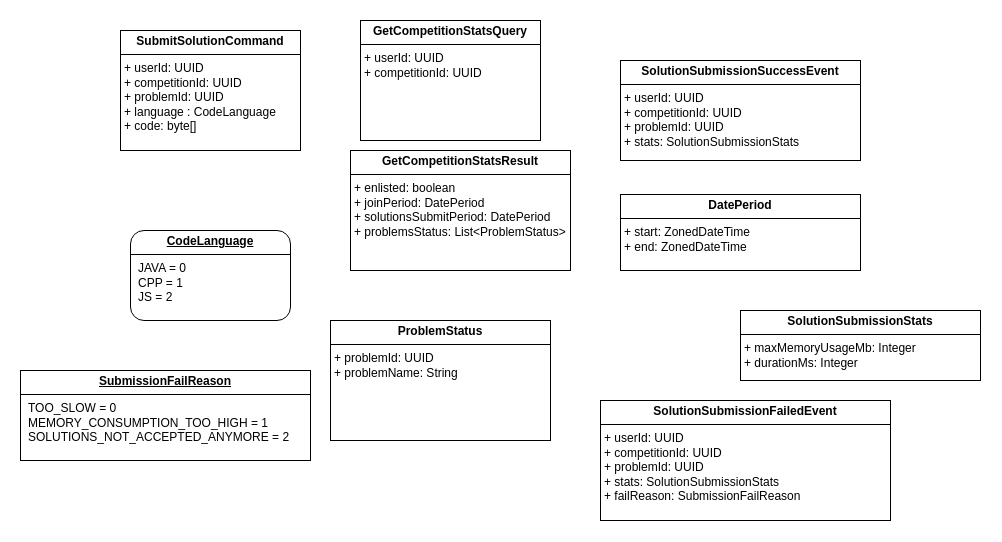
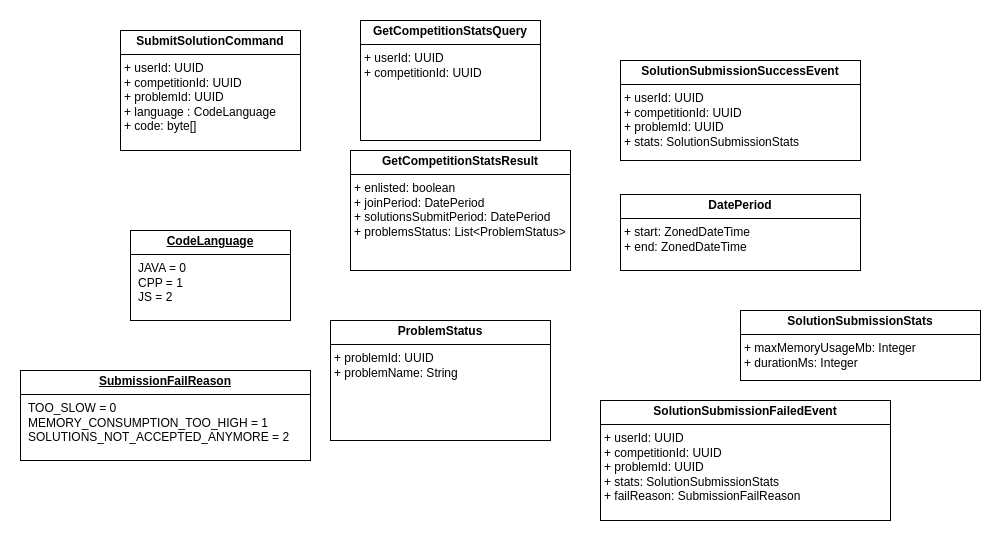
(211, 276) -> (211, 276)
